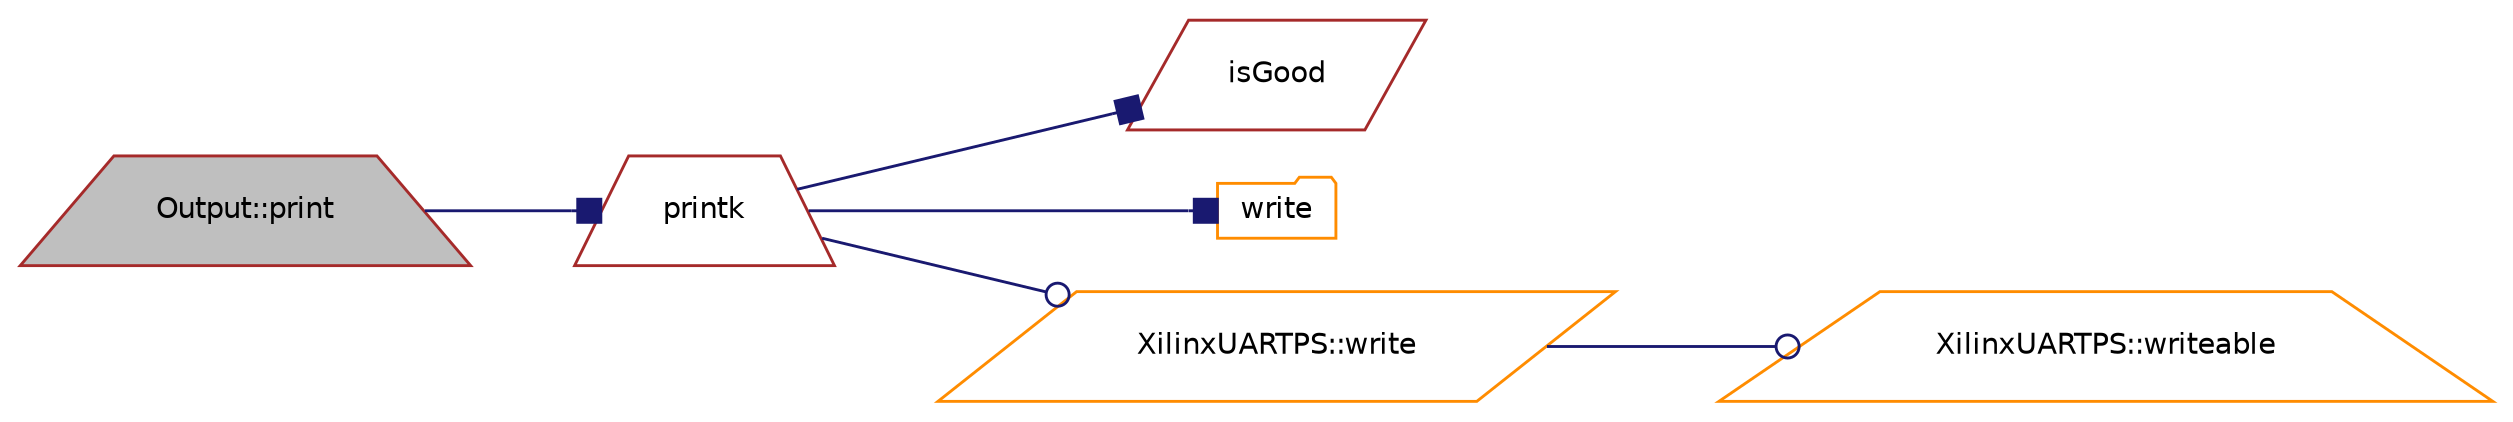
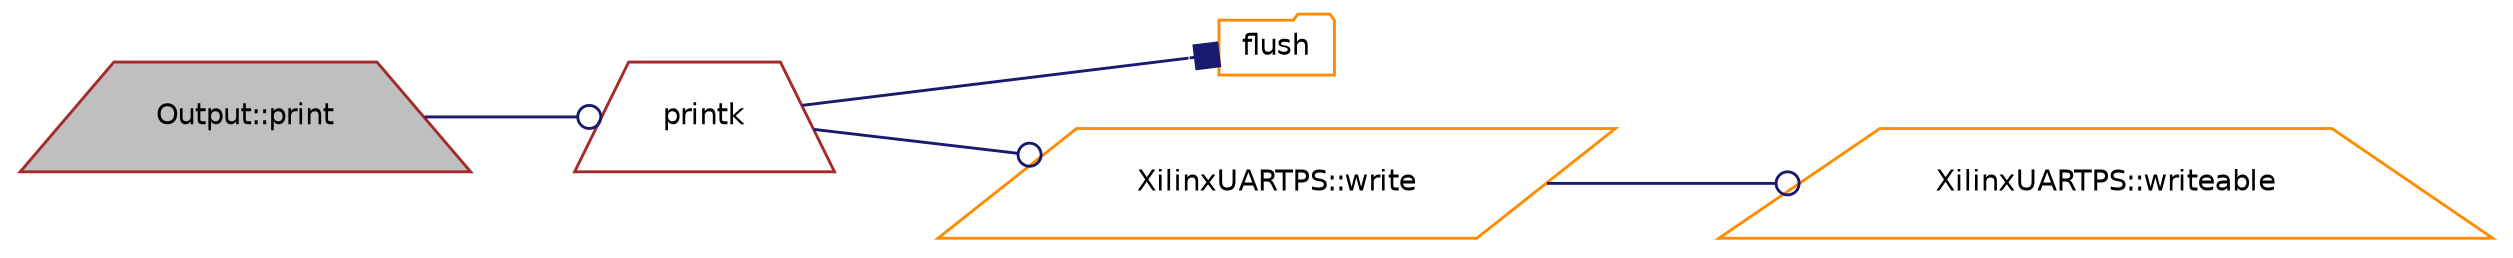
(1277, 75) -> none
(498, 211) -> (501, 117)
(1277, 211) -> (1277, 48)
